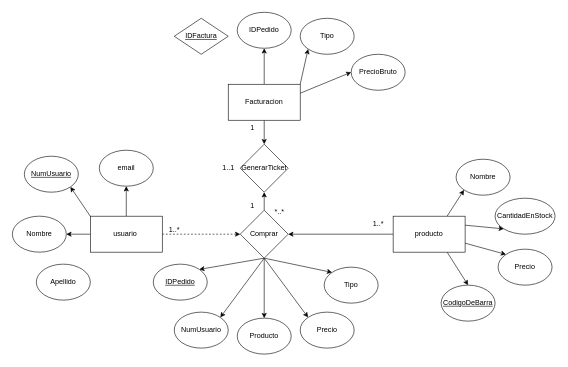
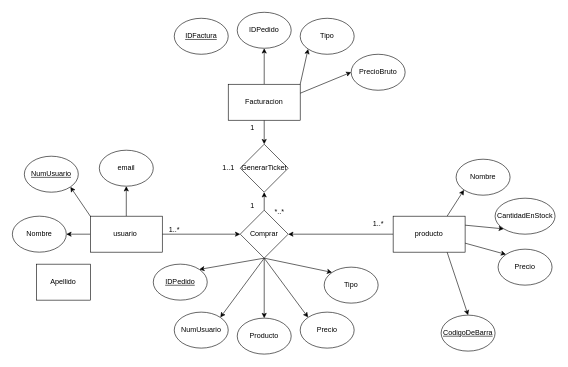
(201, 36) -> (201, 36)
(198, 234) -> (198, 234)
(63, 282) -> (63, 282)
(468, 303) -> (468, 333)
